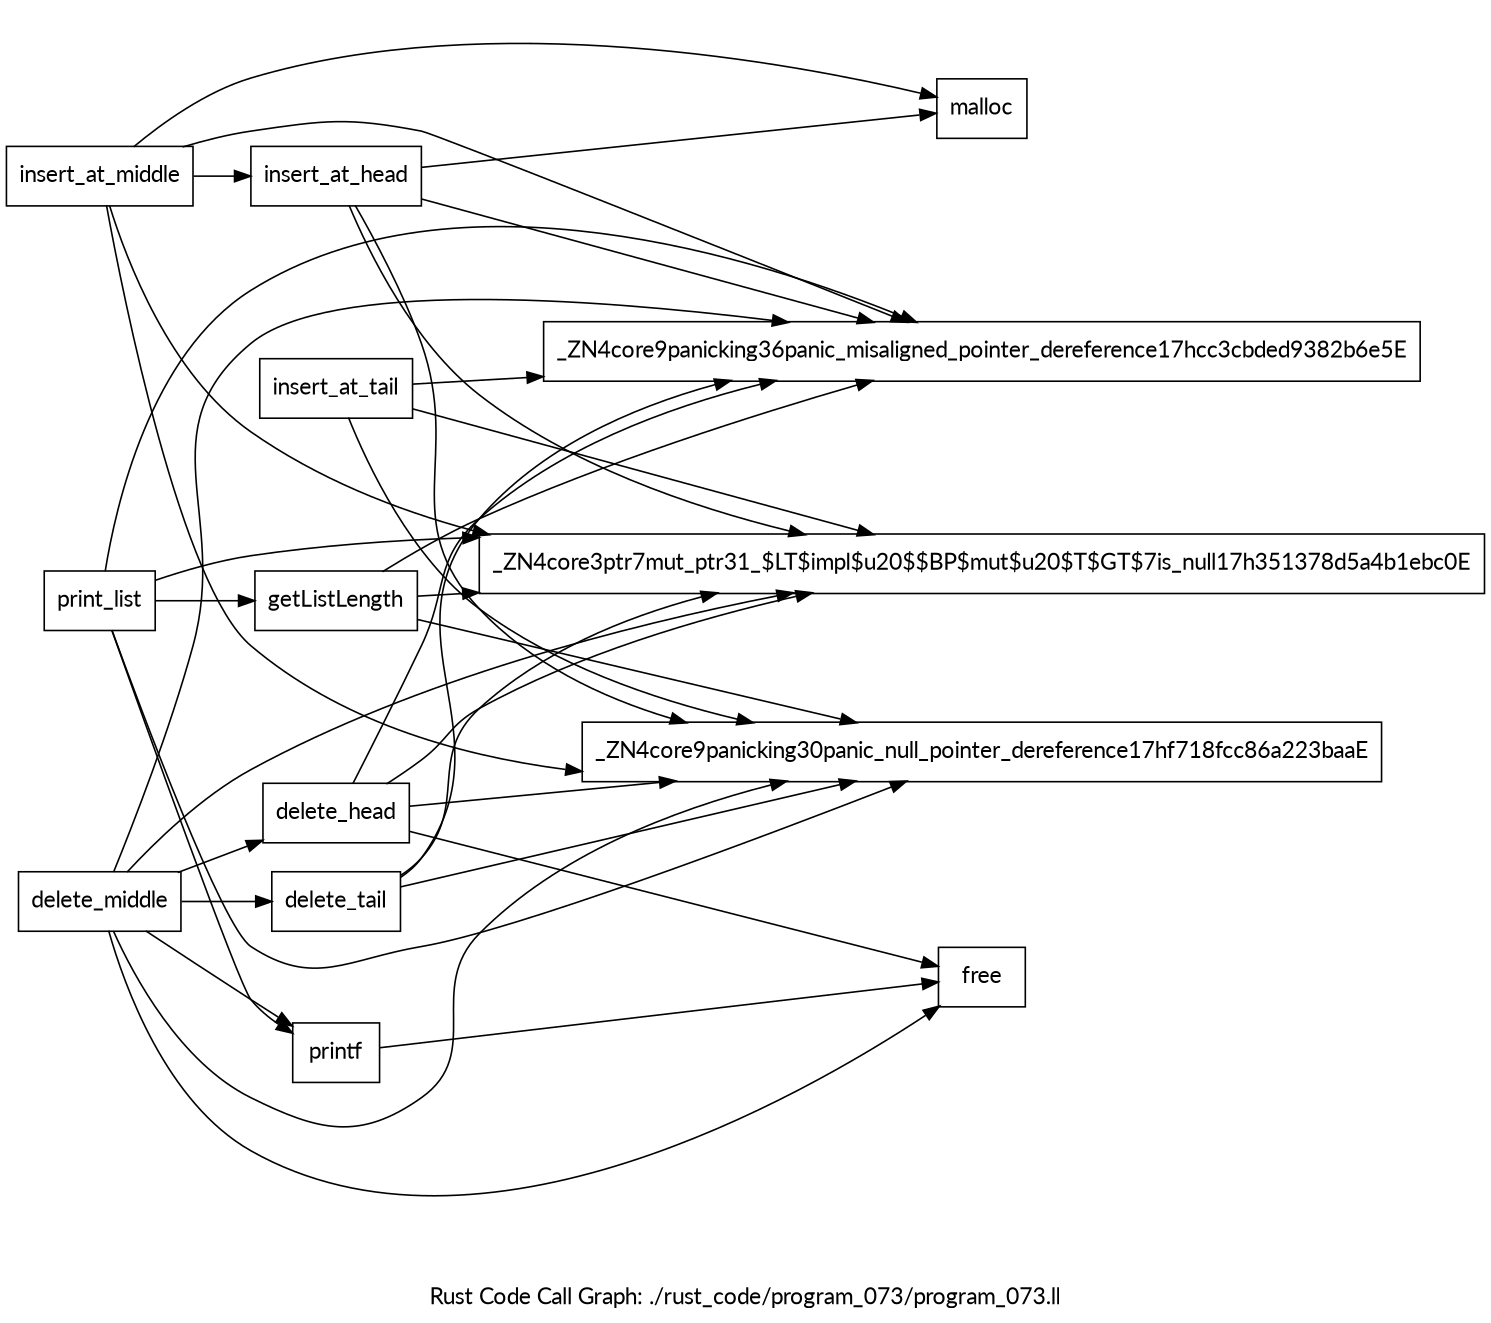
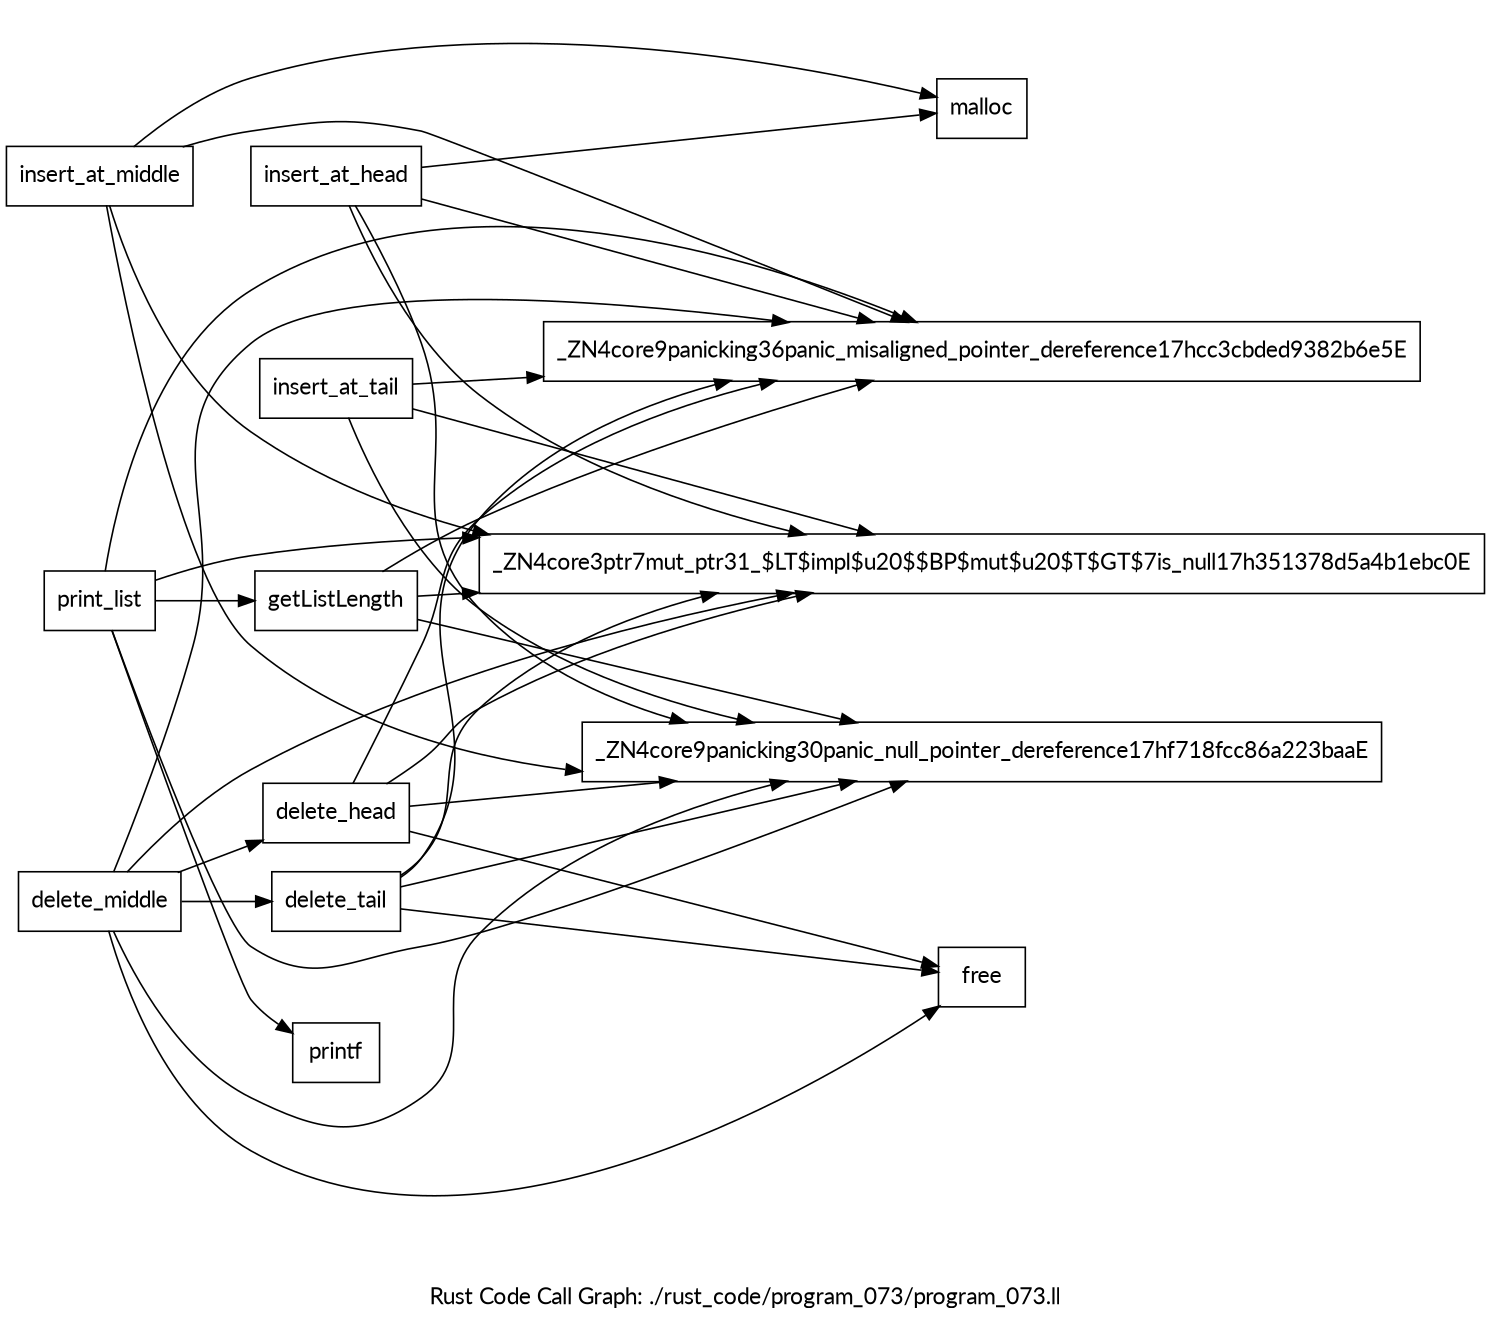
(214, 176) -> none
(212, 974) -> none
(651, 1016) -> (661, 940)
